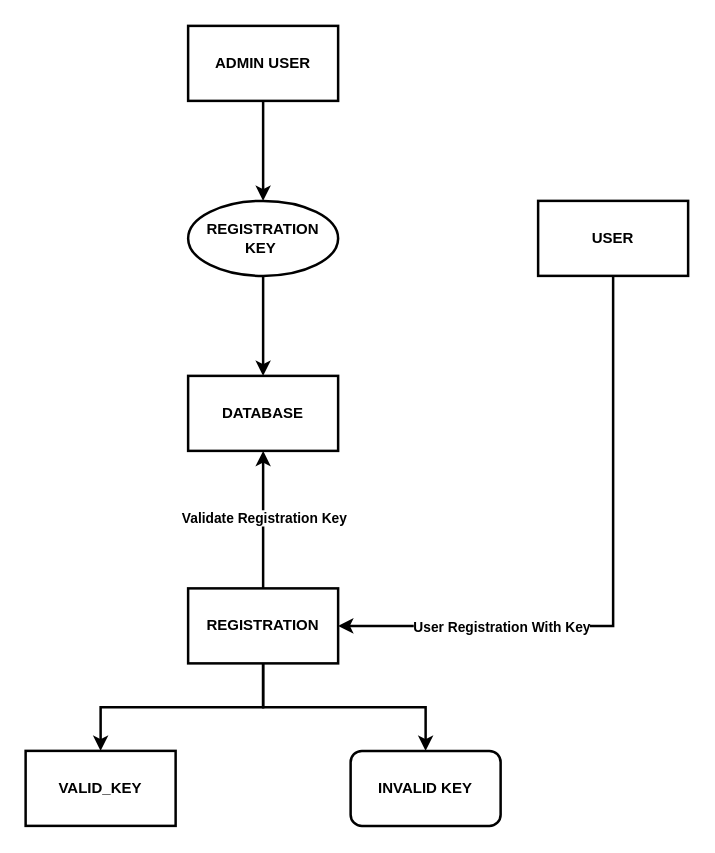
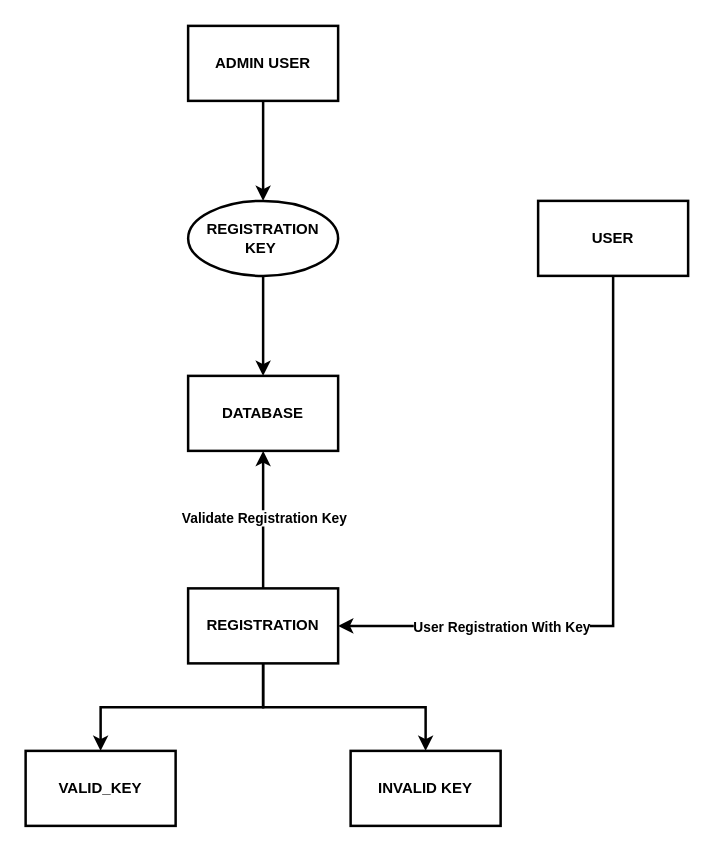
(426, 788) -> (426, 788)
